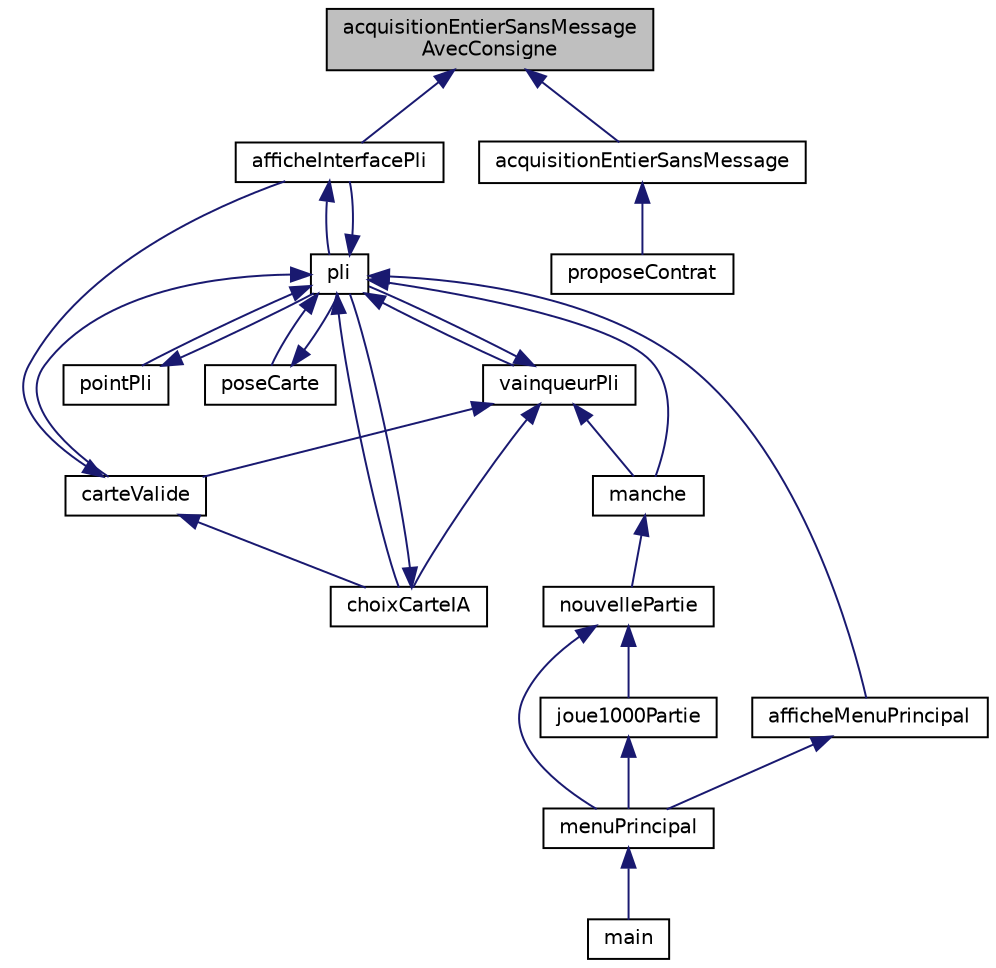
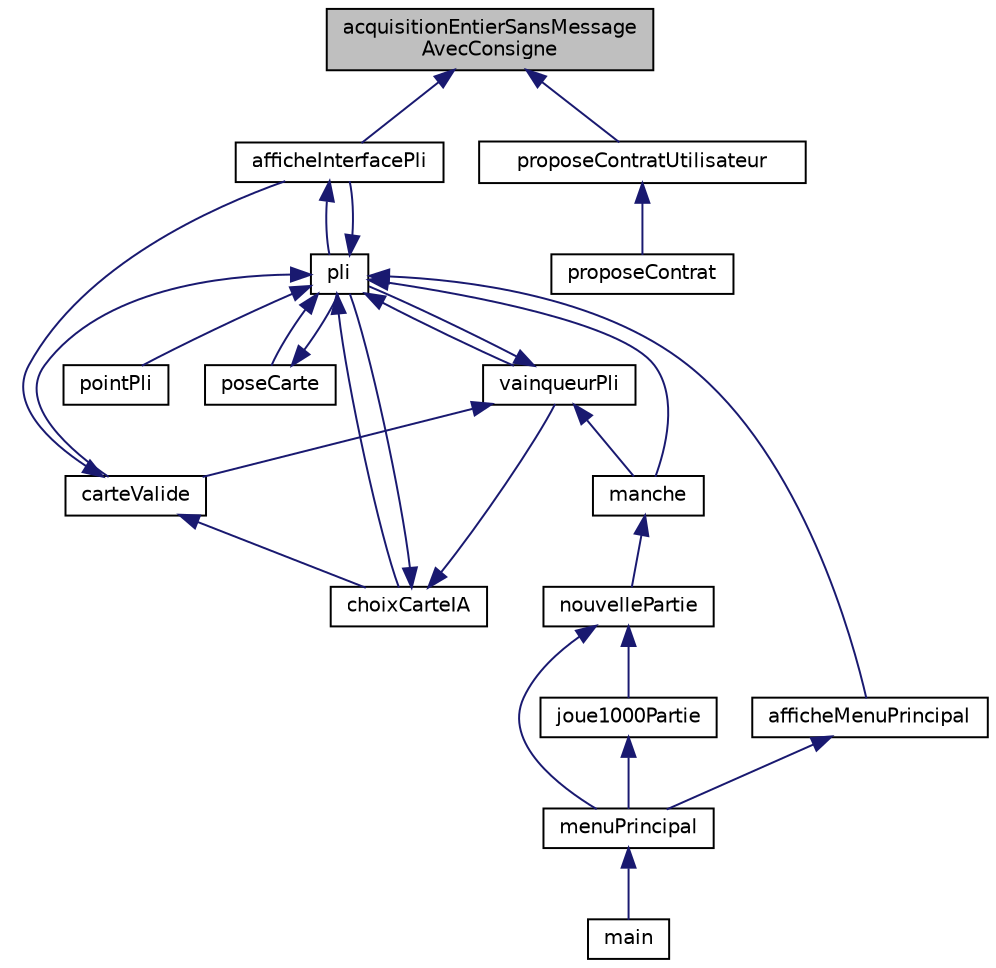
(642, 162) -> (642, 162)
(247, 327) -> none
(467, 501) -> (501, 490)
